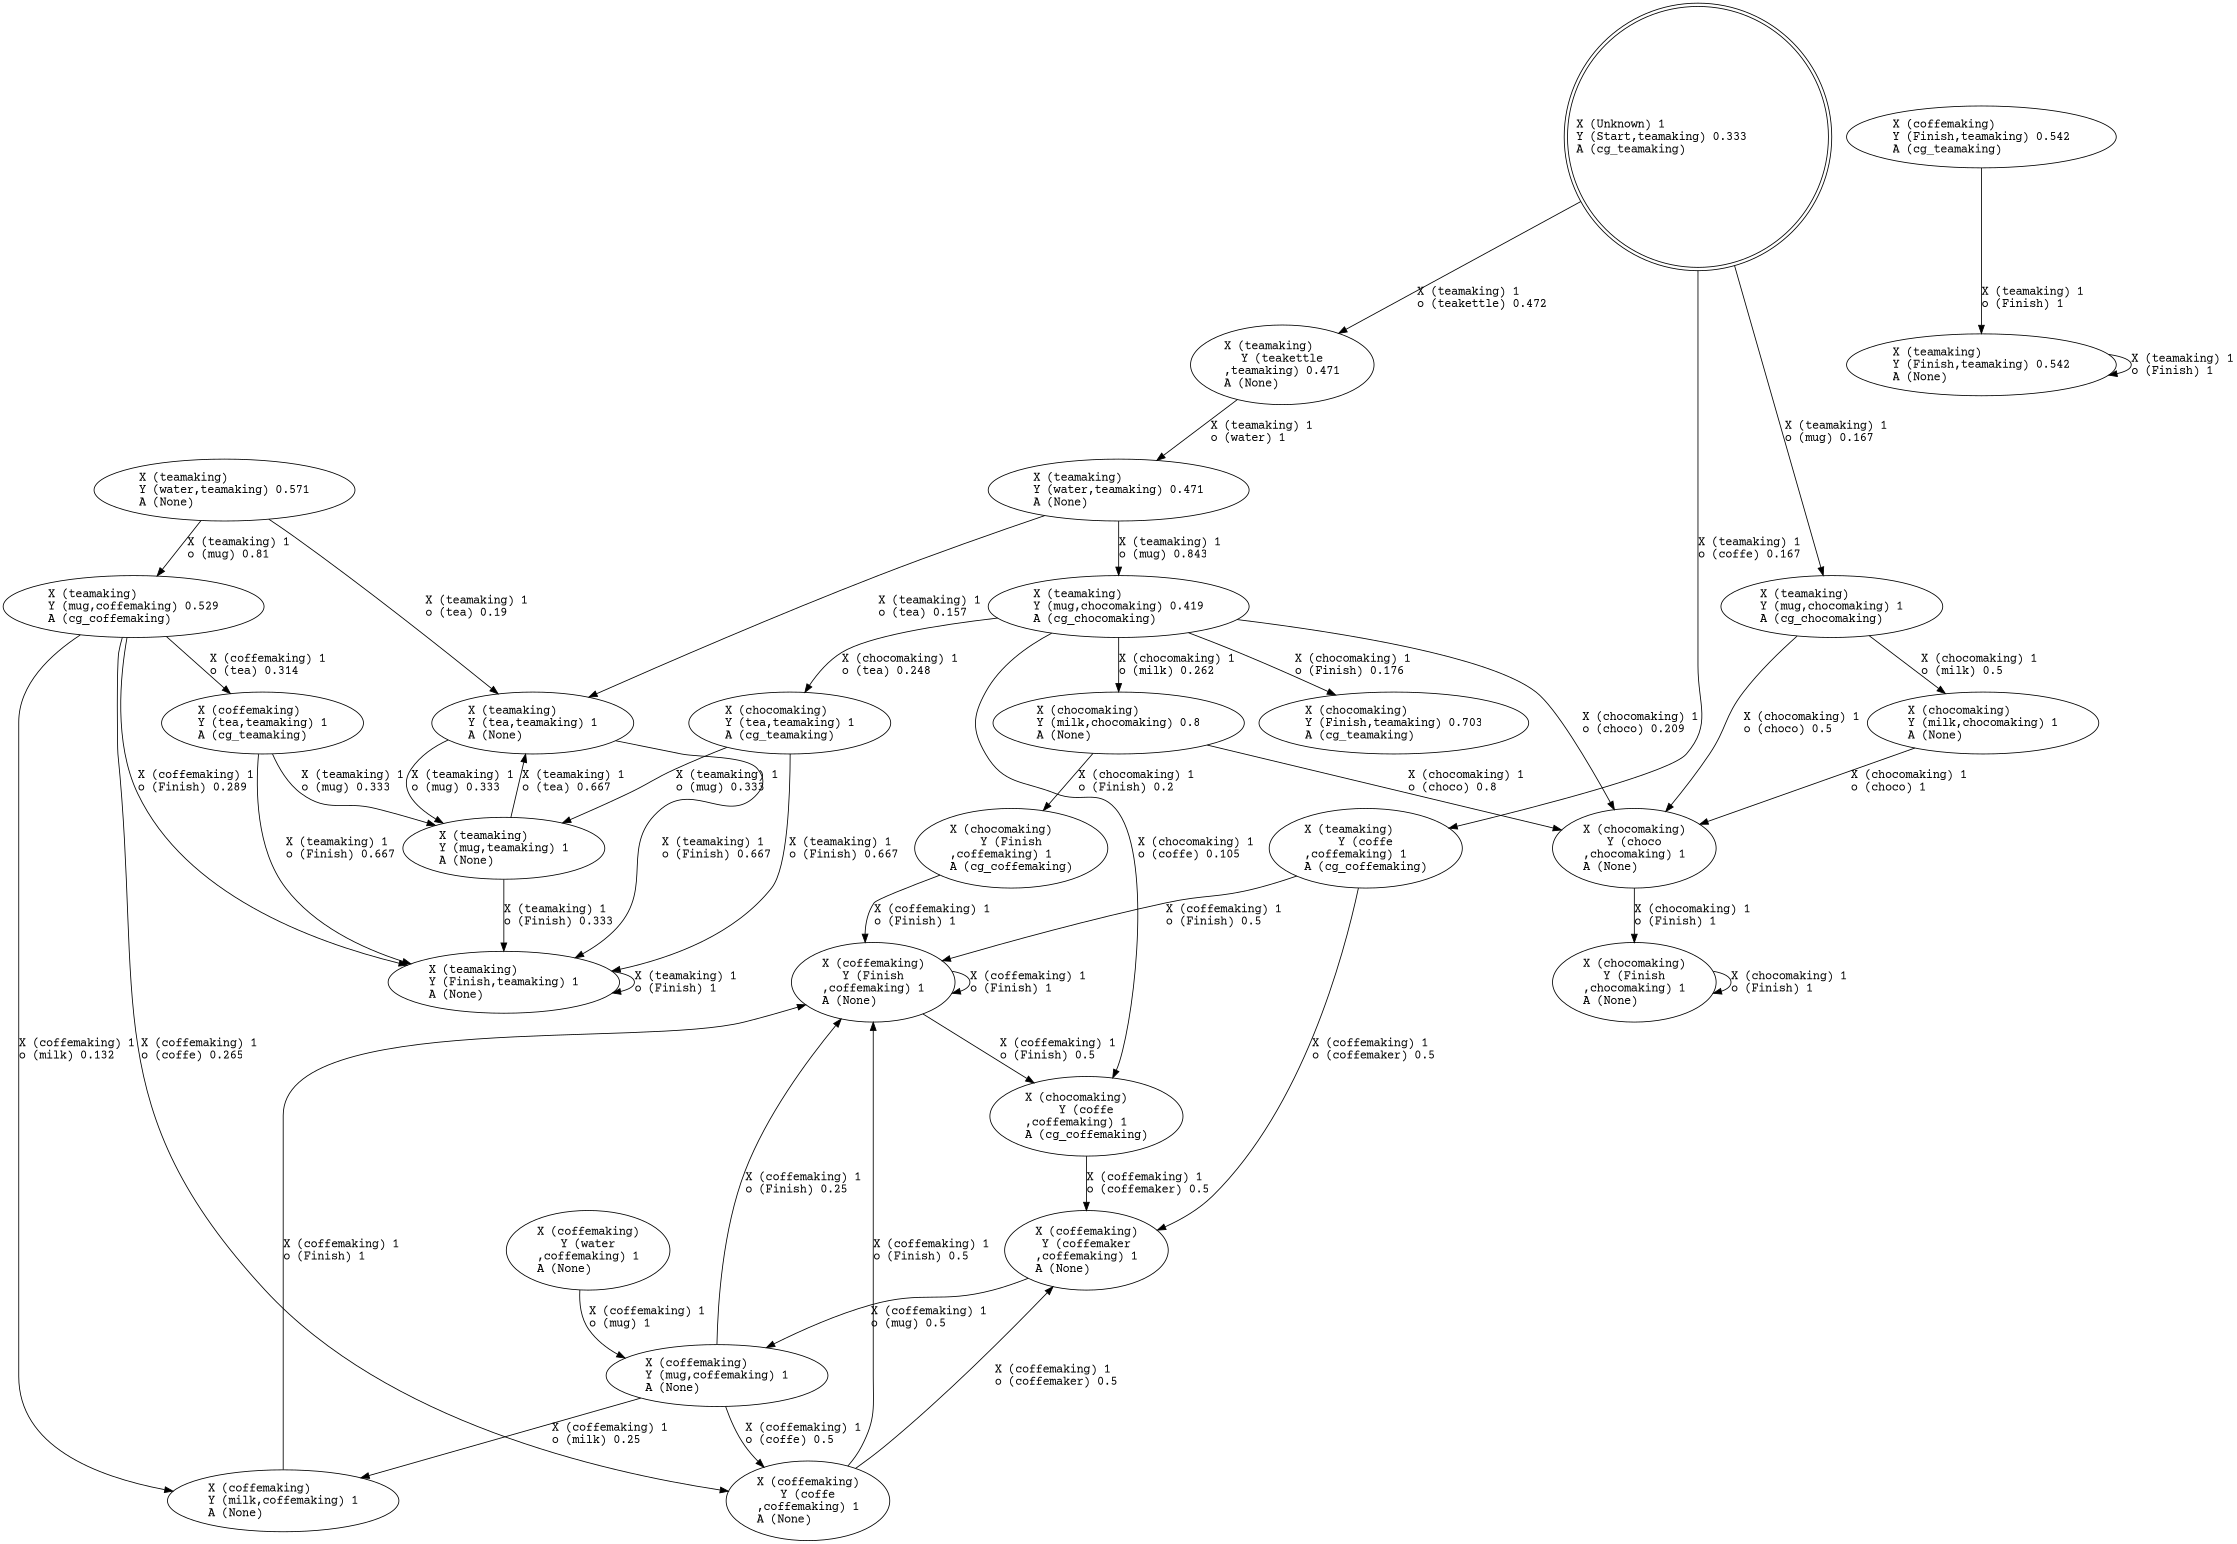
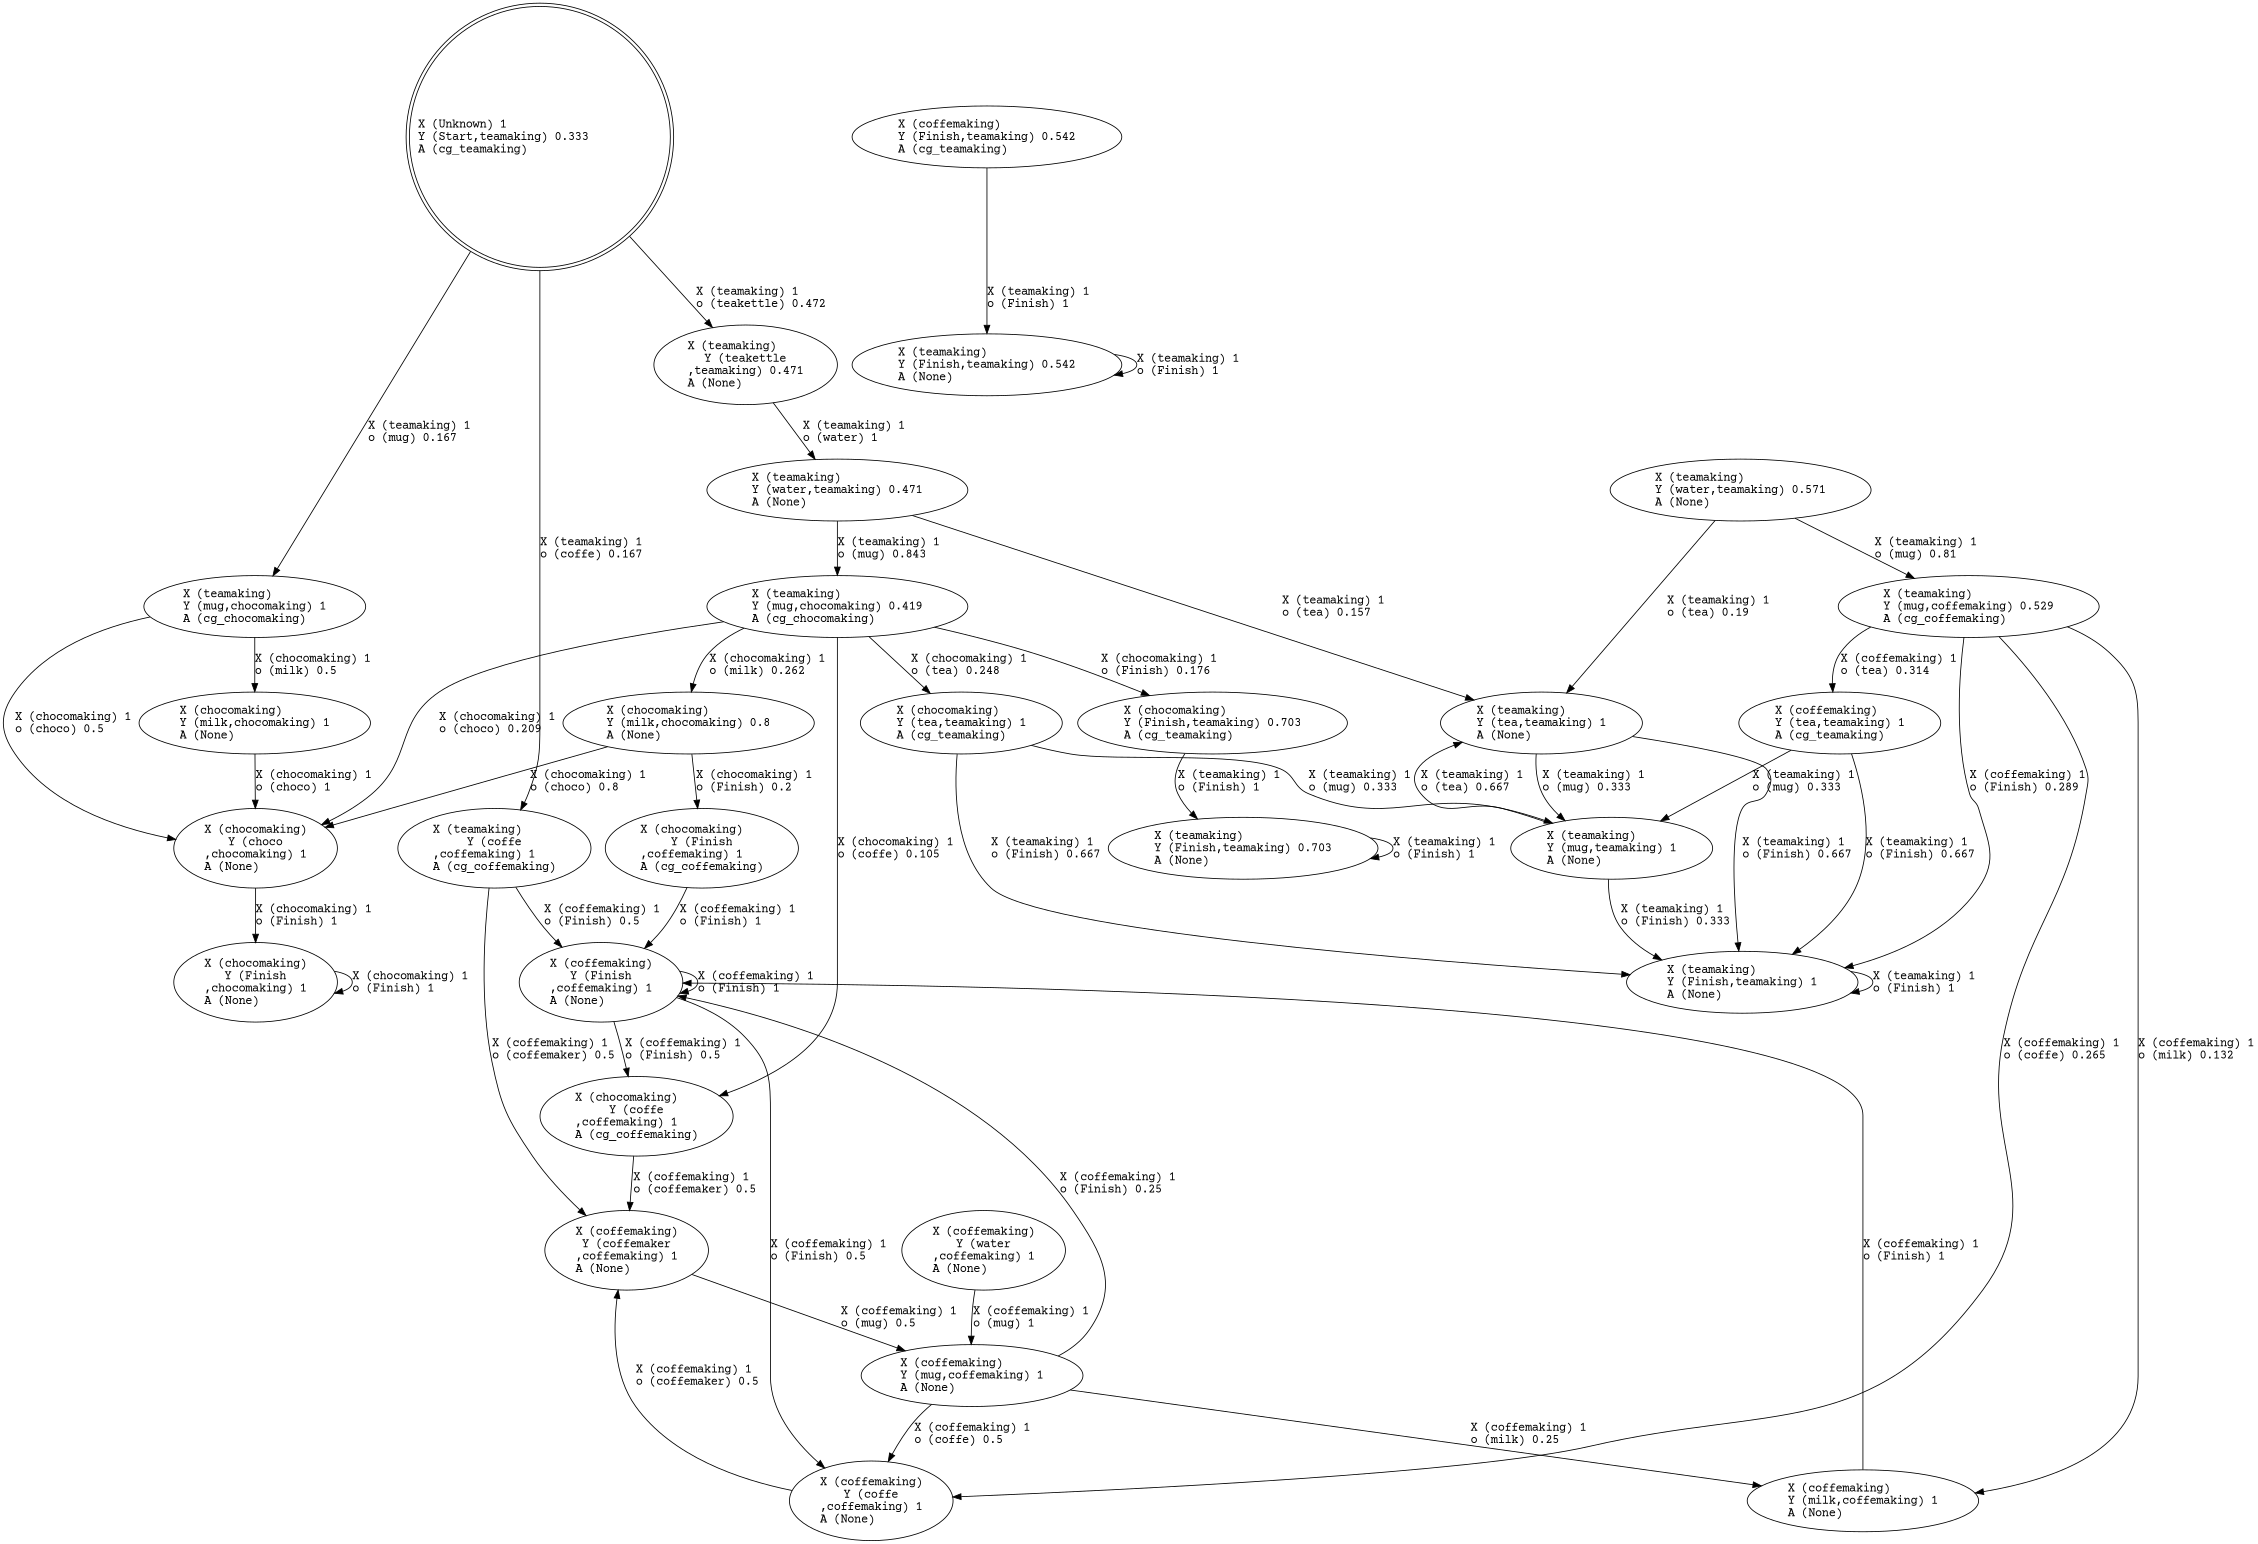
none -> (1243, 848)
(873, 1252) -> (770, 1214)
